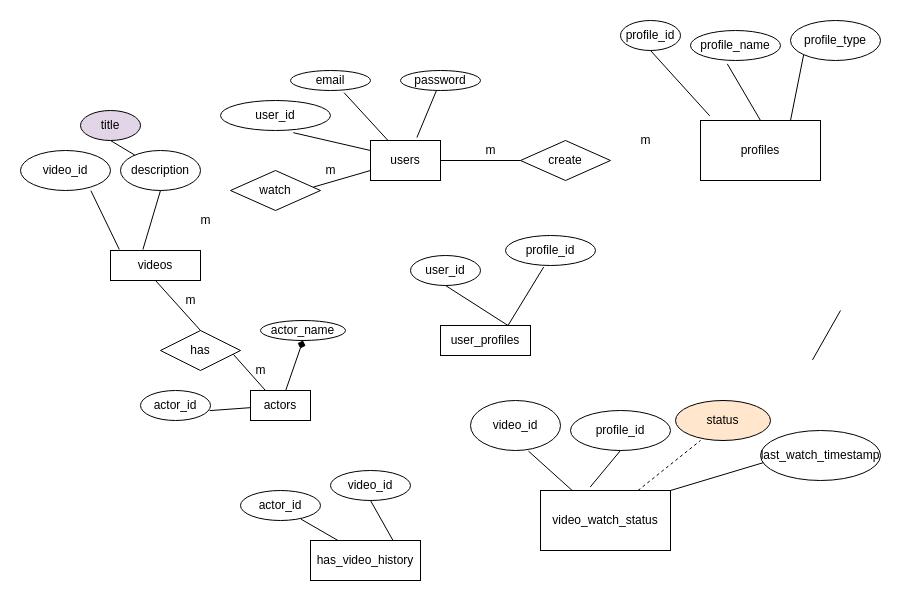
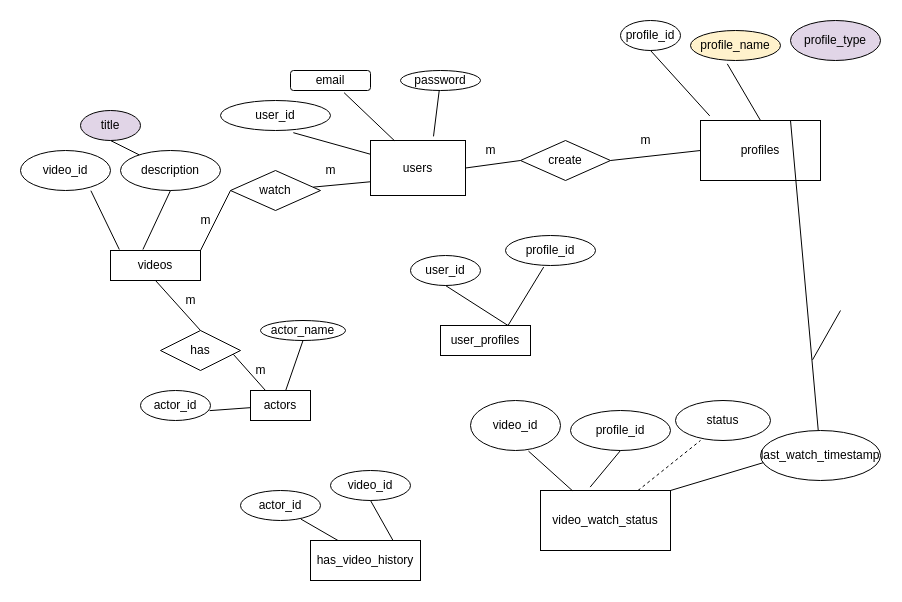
(836, 41) -> (836, 41)
(736, 46) -> (736, 46)
(331, 81) -> (331, 81)
(797, 88) -> (804, 275)
none -> (656, 156)
(406, 161) -> (418, 168)
(161, 171) -> (171, 171)
none -> (215, 221)
(300, 349) -> (301, 345)
(723, 421) -> (723, 421)
